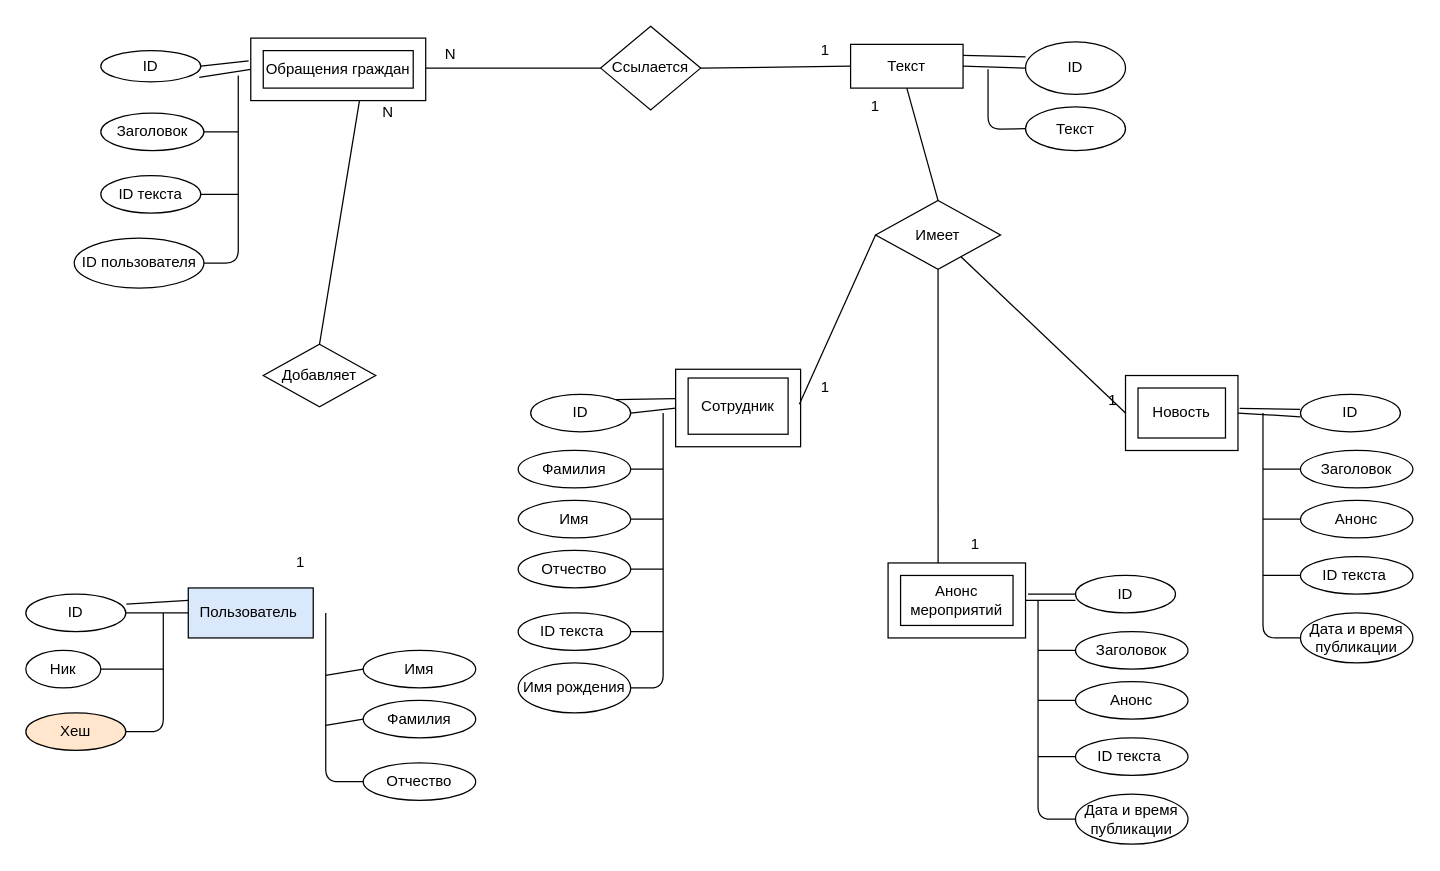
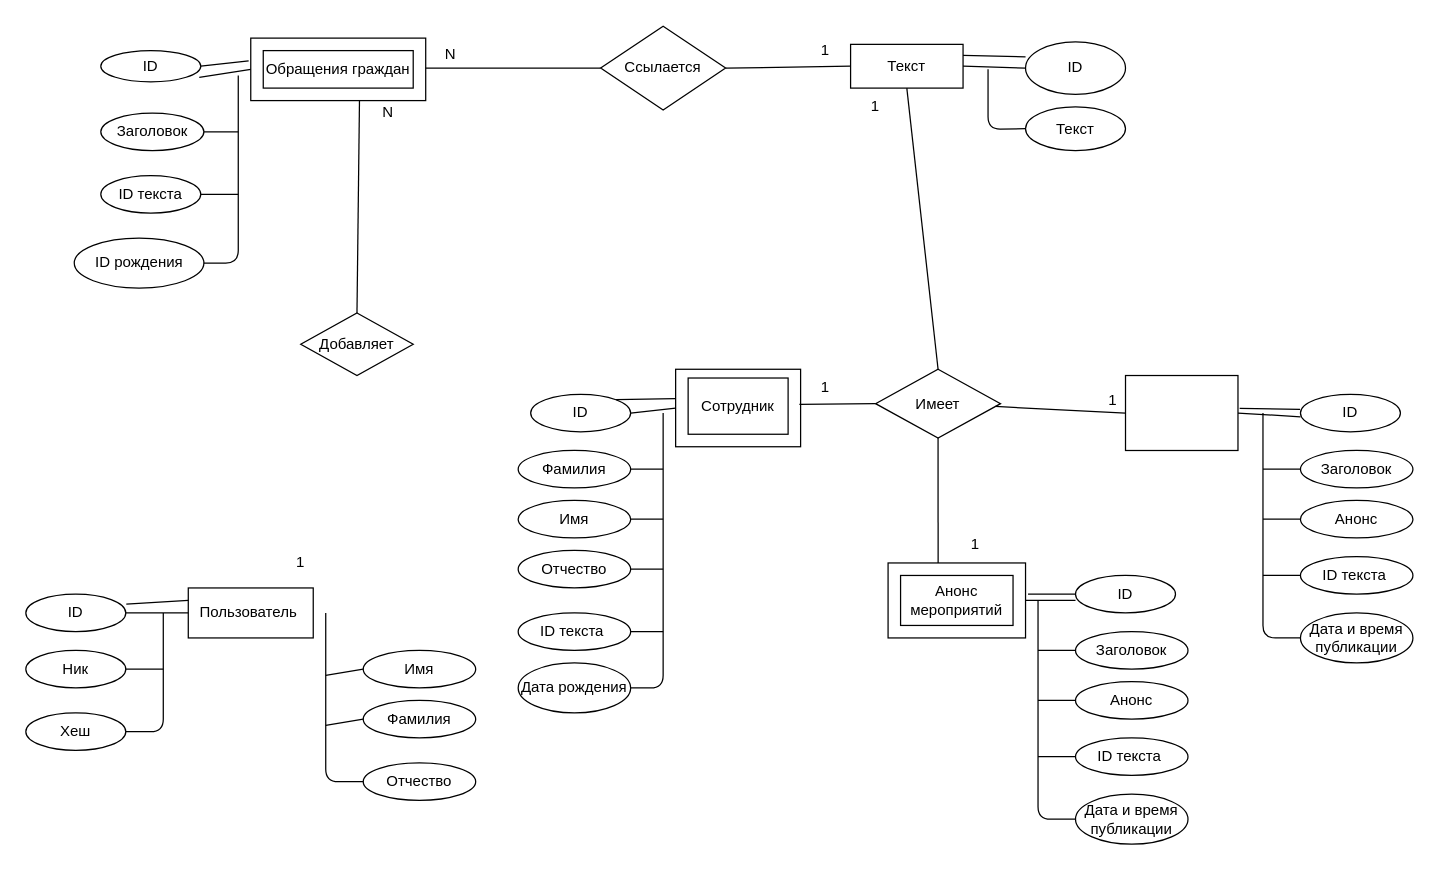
(651, 68) -> (663, 68)
(938, 235) -> (938, 404)
(139, 263) -> (139, 263)
(319, 376) -> (357, 344)
(1182, 413) -> none
(251, 613) -> (251, 613)
(63, 669) -> (76, 669)
(574, 688) -> (574, 688)
(76, 732) -> (76, 732)
